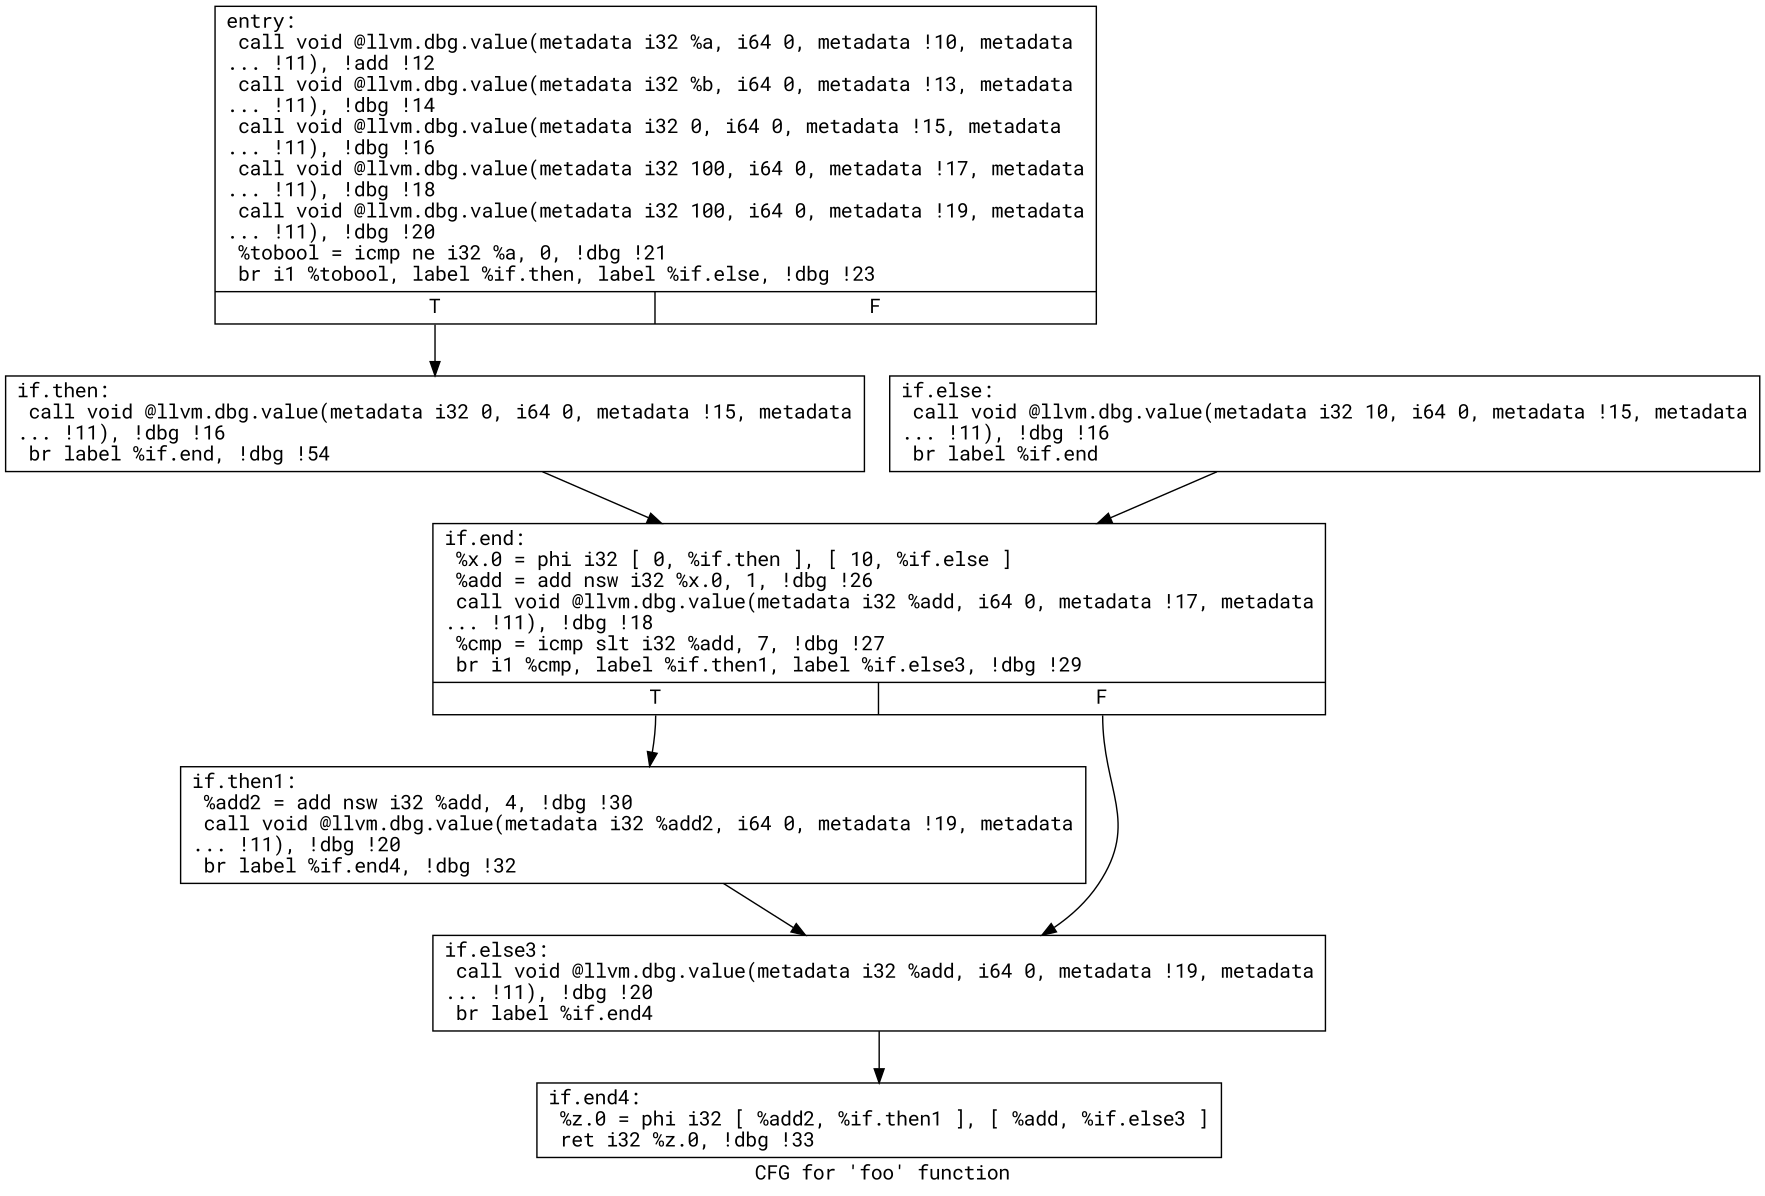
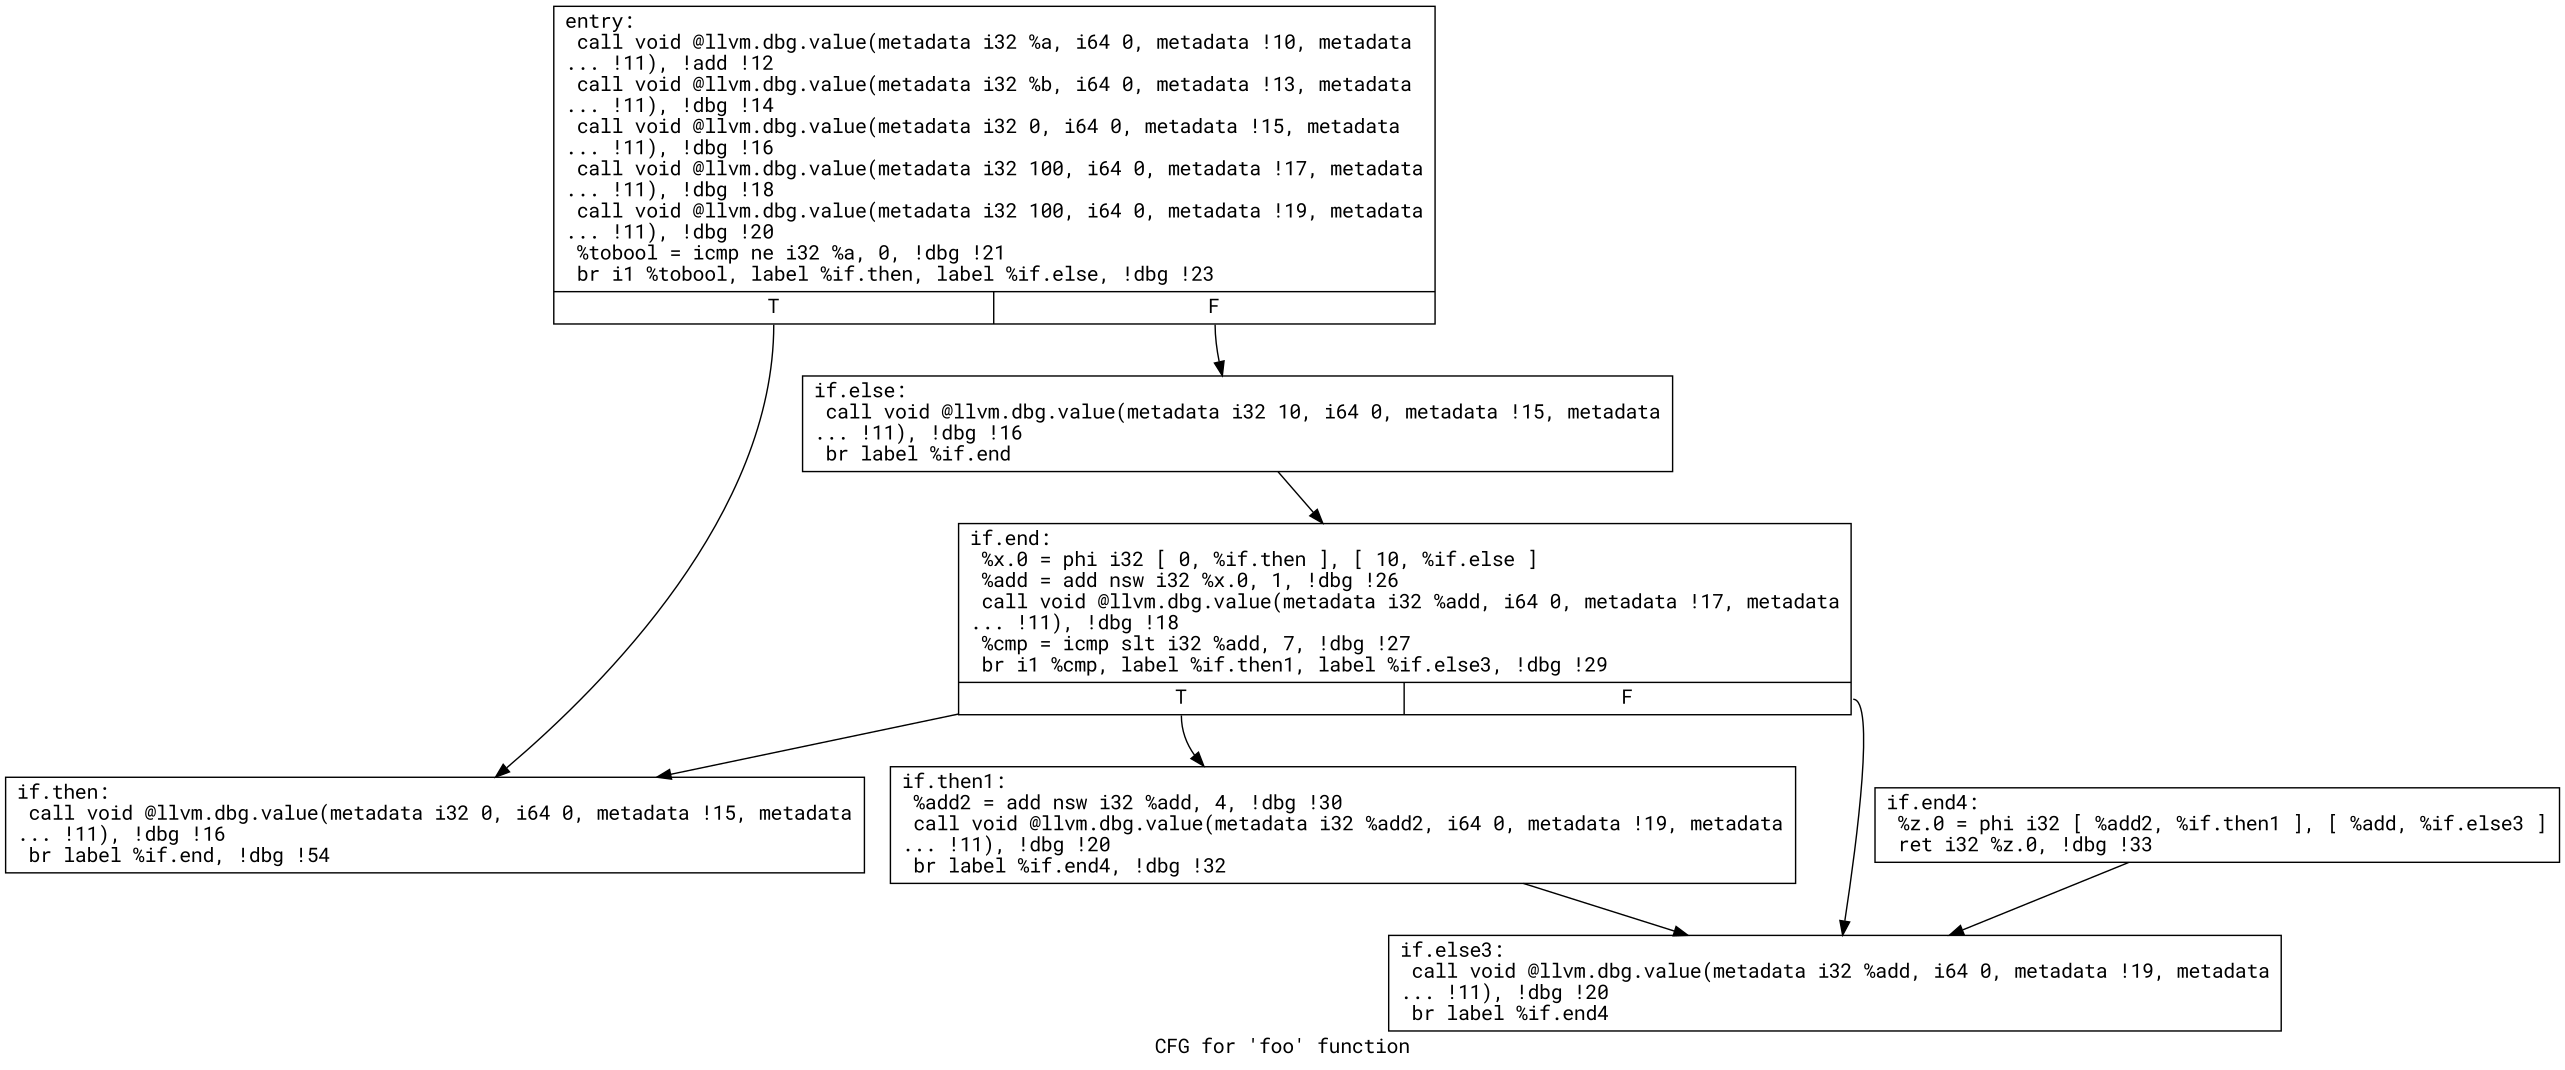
none -> (1216, 343)
(596, 495) -> (814, 744)
(879, 1050) -> (2046, 896)
